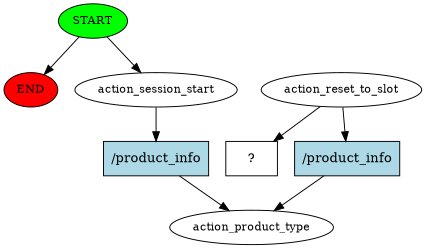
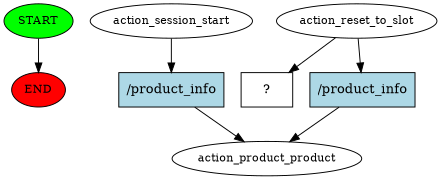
(121, 51) -> none
(252, 227) -> (267, 159)
